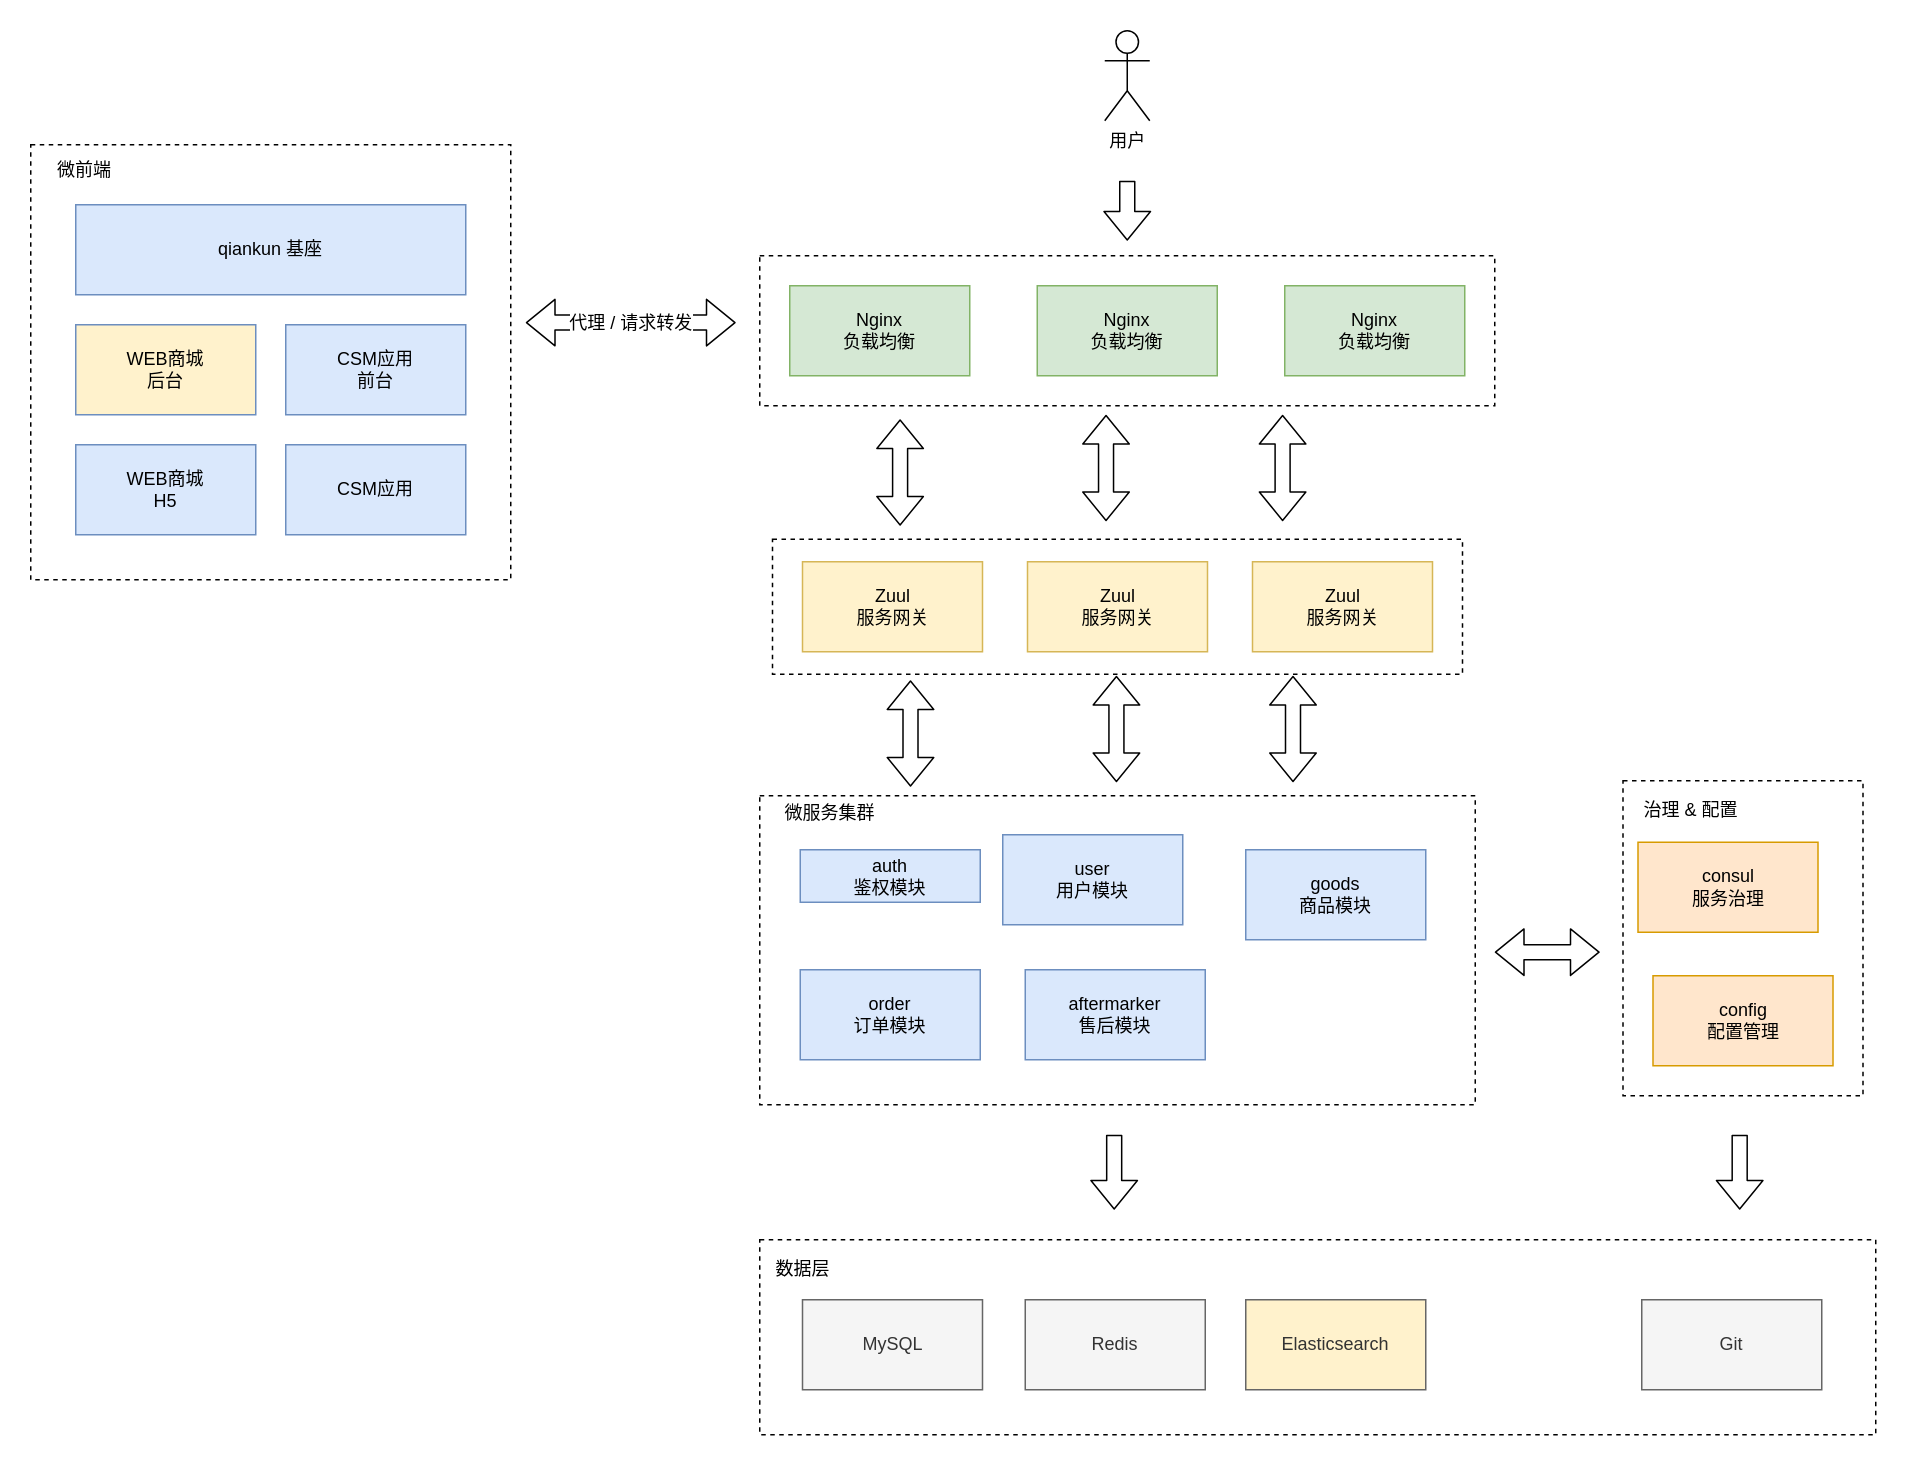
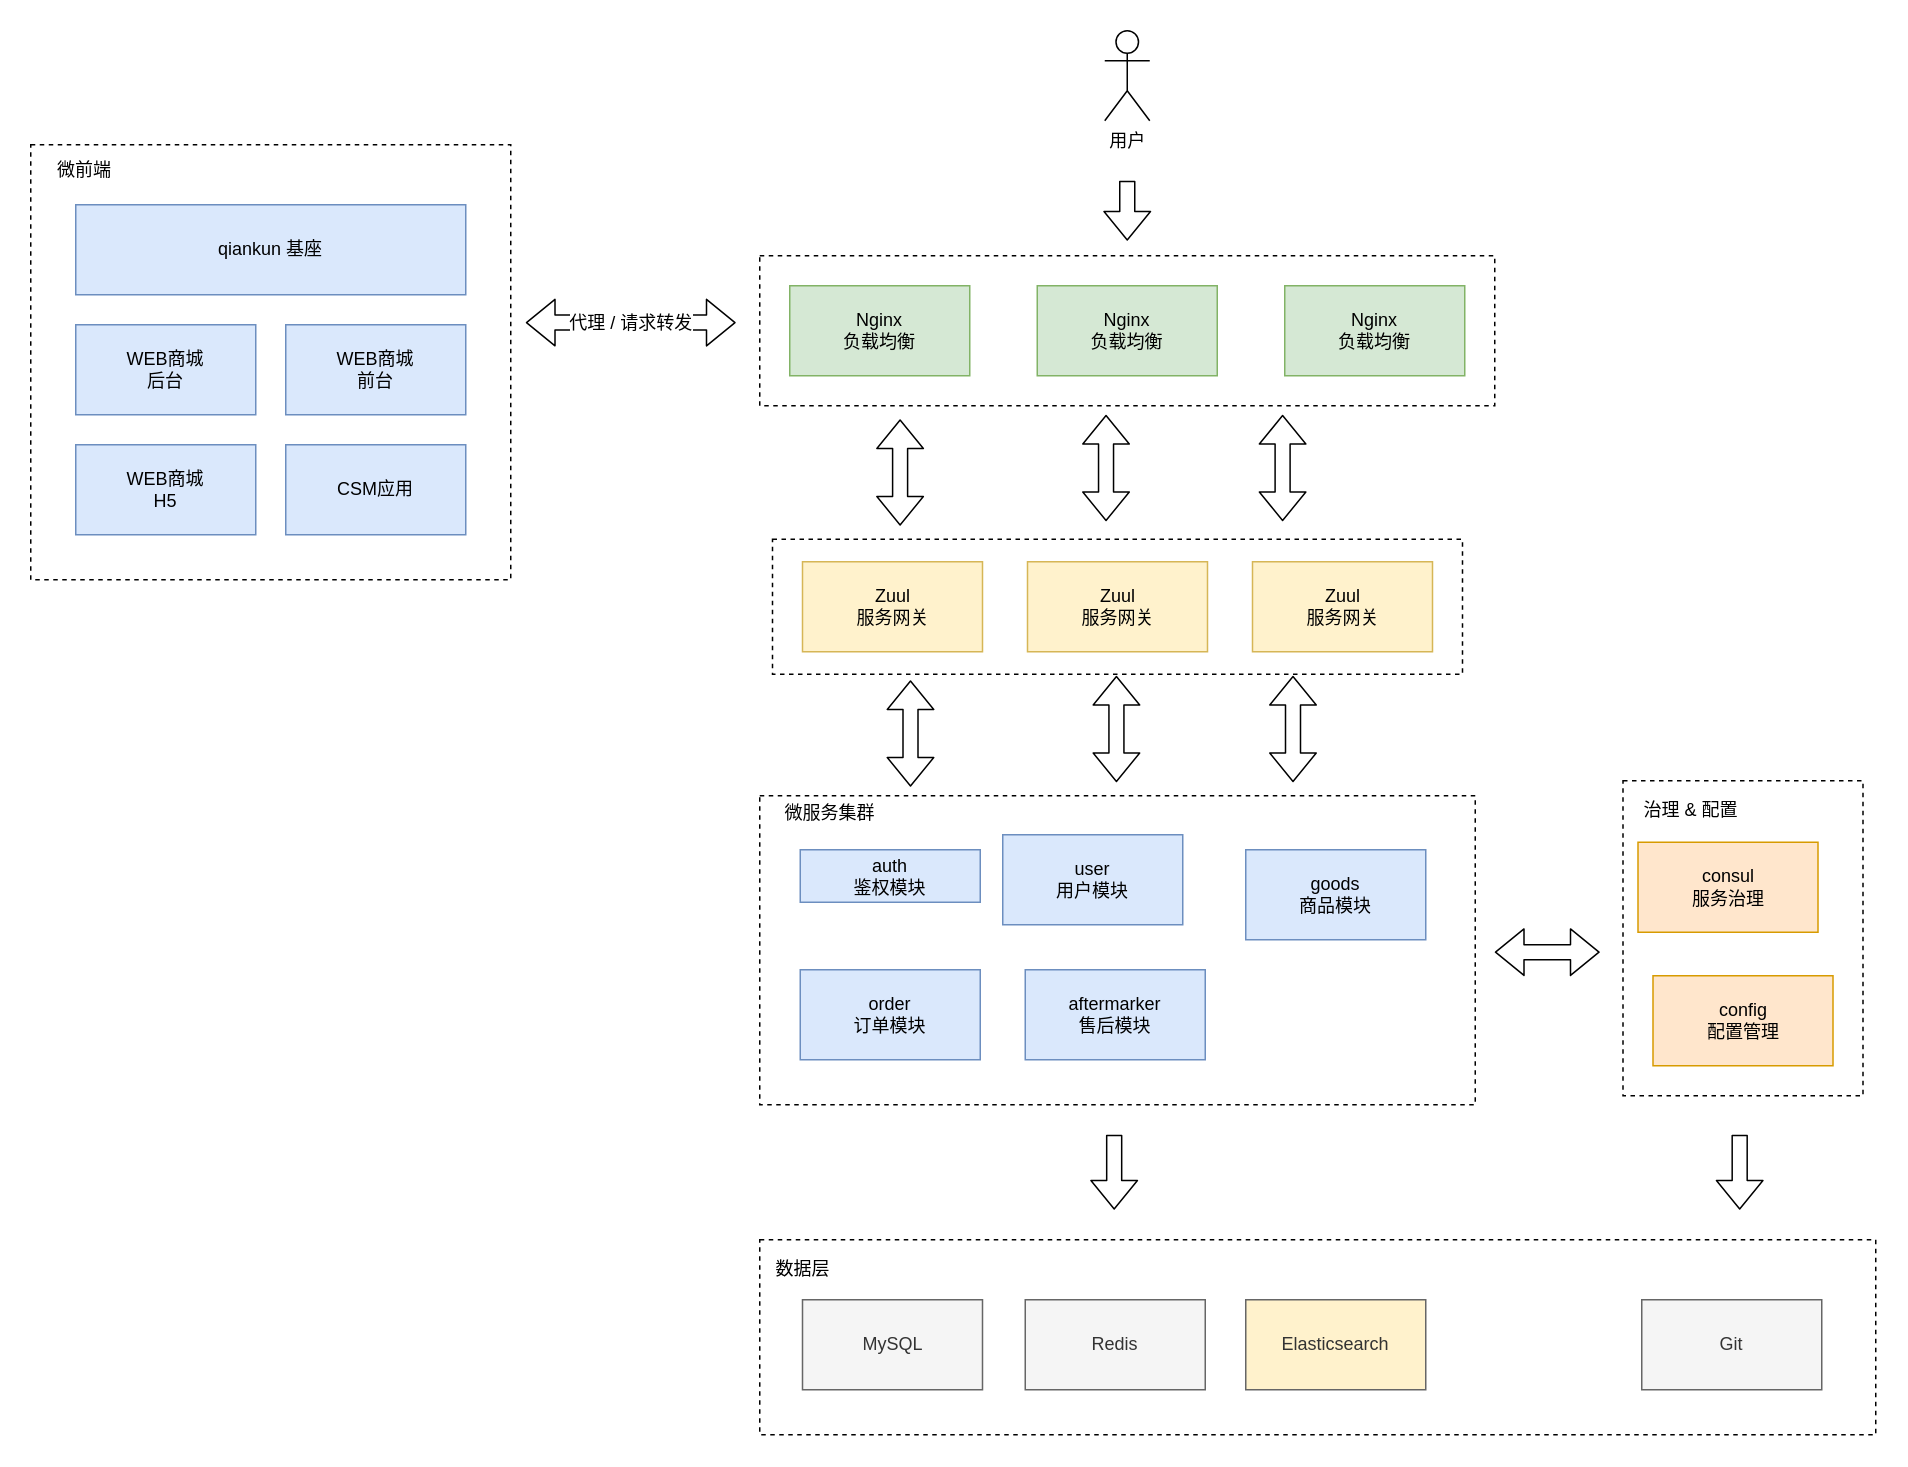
(166, 370) -> (166, 370)
(376, 370) -> (376, 370)
